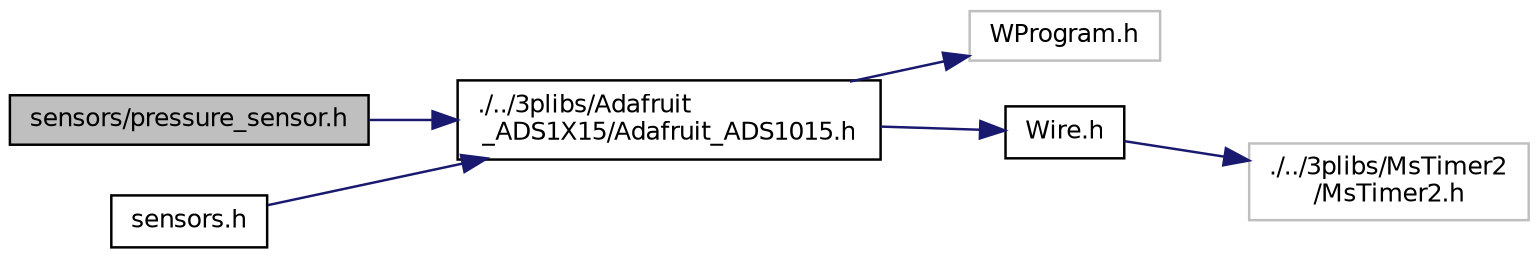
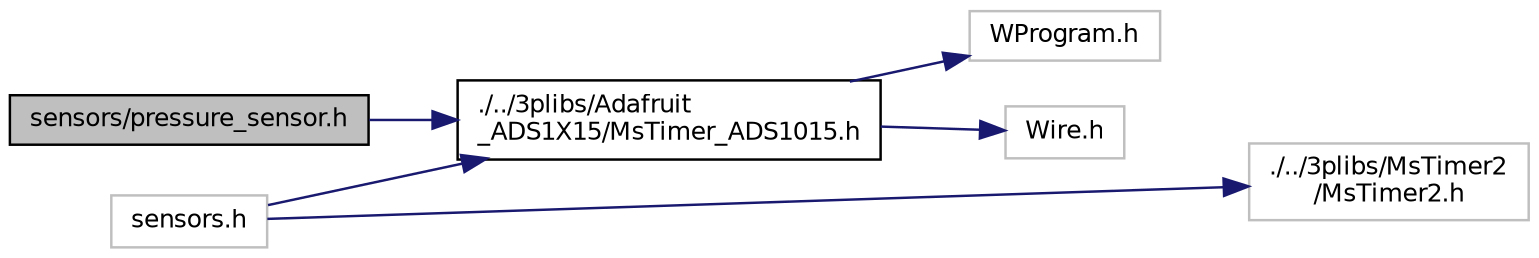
(669, 120) -> (669, 120)
(1065, 132) -> (1065, 132)
(1174, 149) -> (745, 203)
(189, 221) -> (189, 221)
